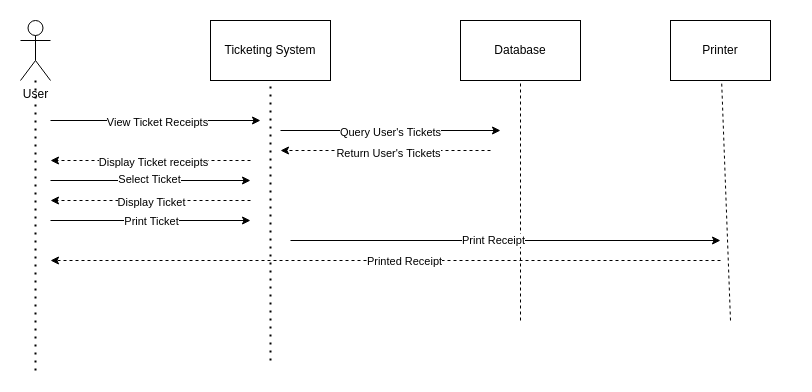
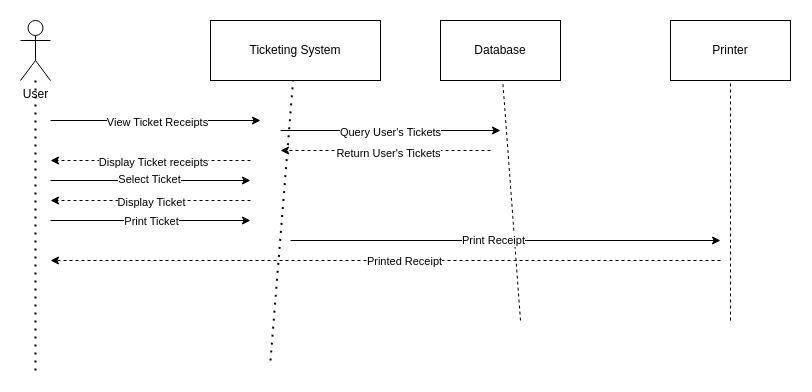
(271, 51) -> (296, 51)
(521, 51) -> (501, 51)
(721, 51) -> (731, 51)
